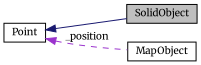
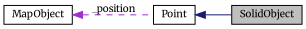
(91, 47) -> (118, 15)
